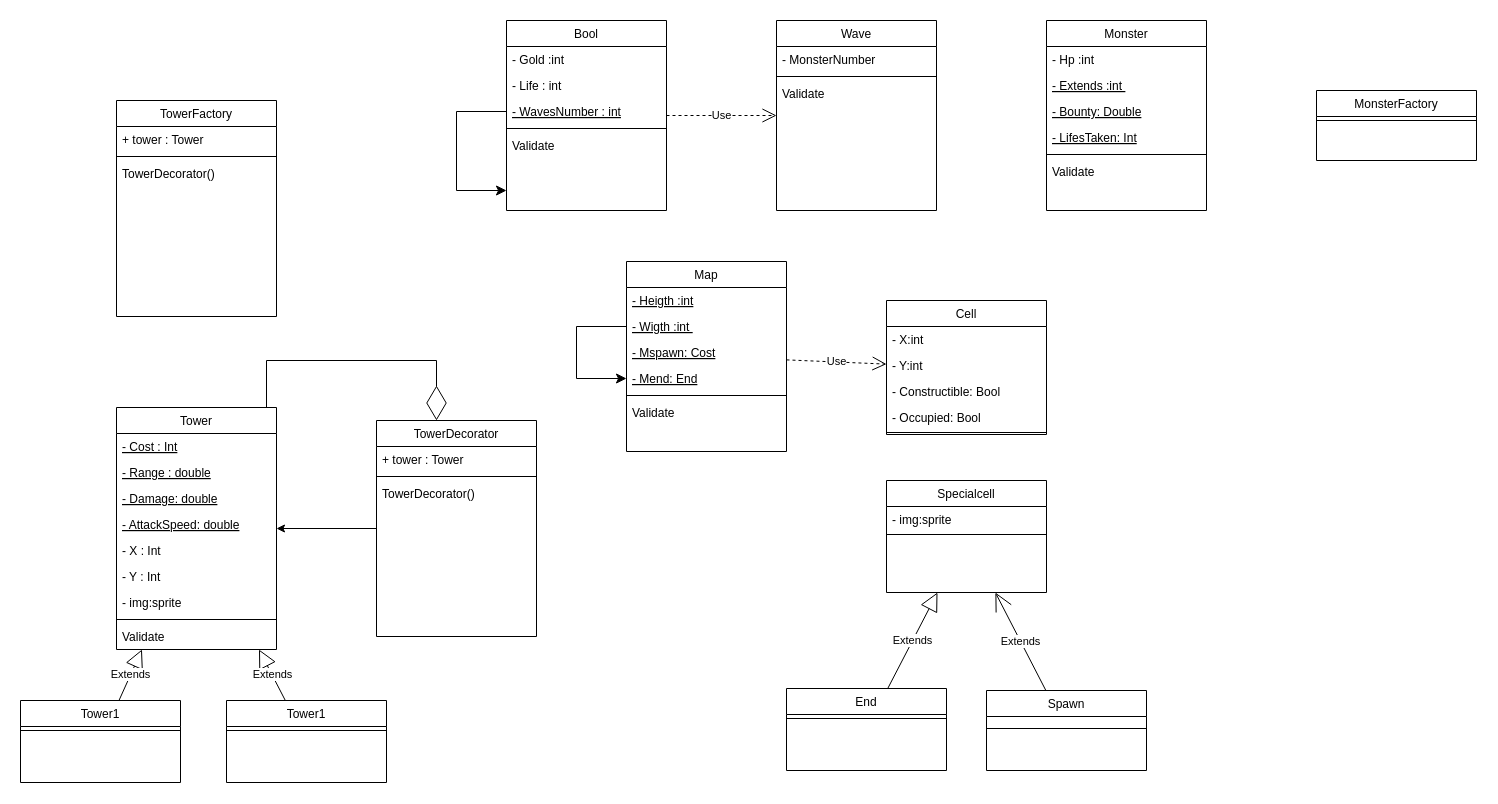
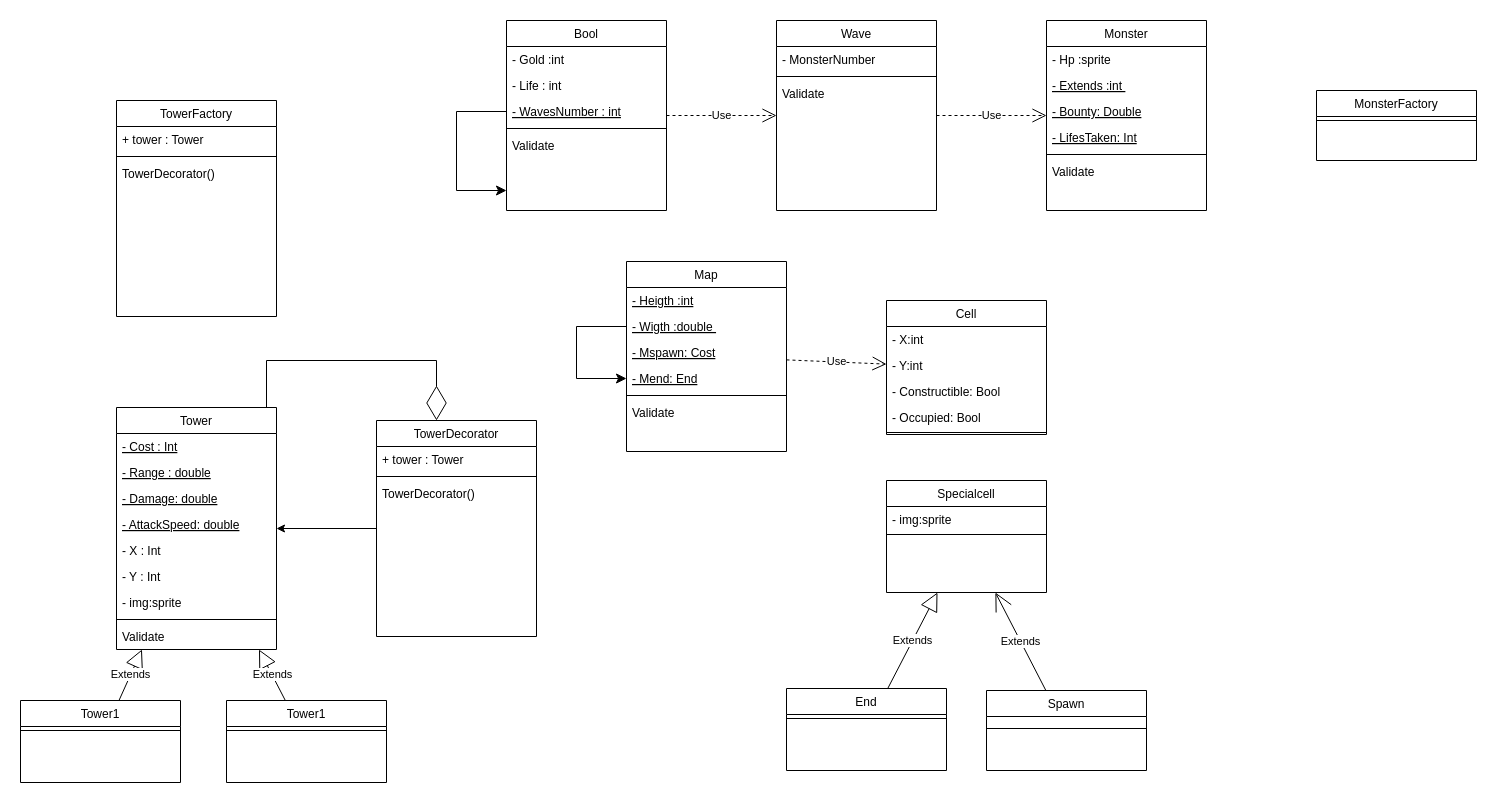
(1076, 60) -> (1086, 60)
none -> (991, 116)
(665, 327) -> (675, 327)
